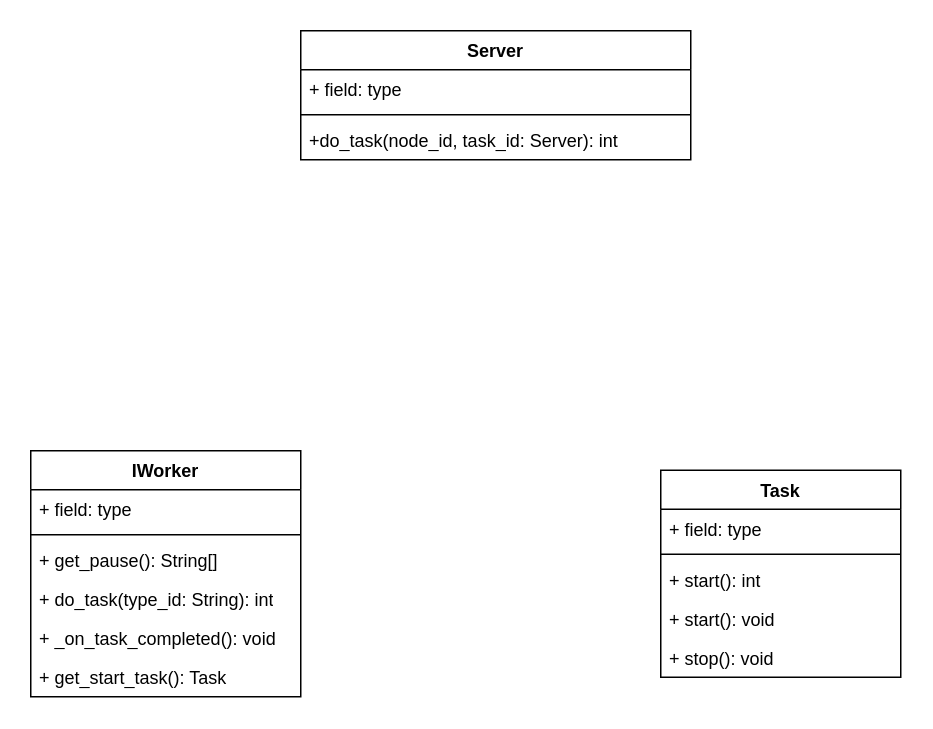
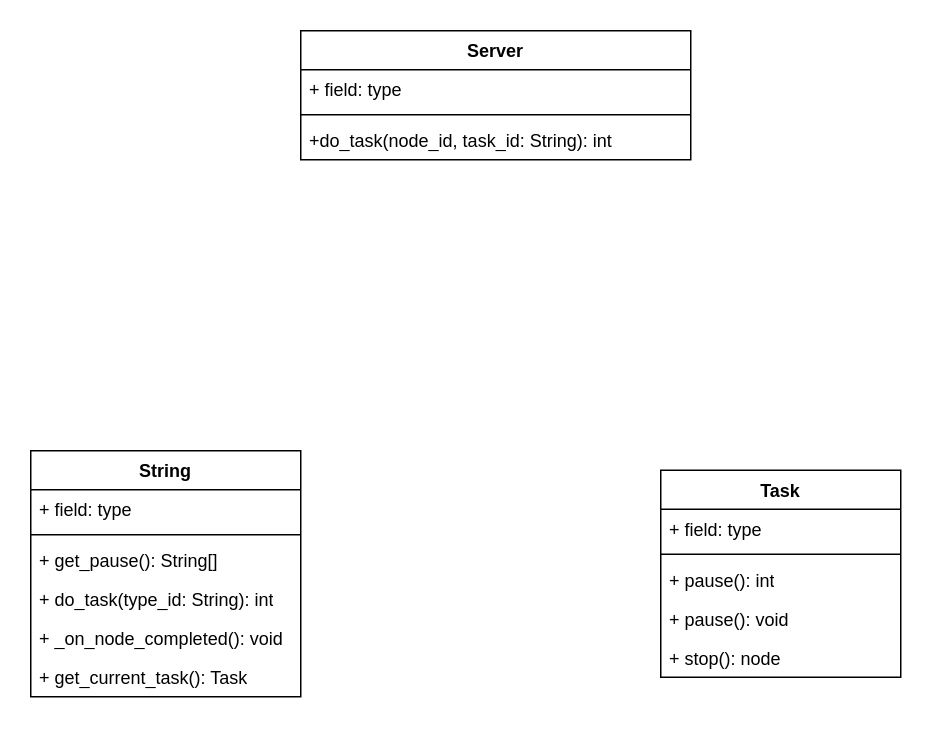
(485, 142) -> (483, 142)
(166, 472) -> (166, 472)
(731, 582) -> (731, 582)
(736, 621) -> (736, 621)
(167, 651) -> (167, 651)
(731, 660) -> (733, 660)
(154, 679) -> (164, 679)
